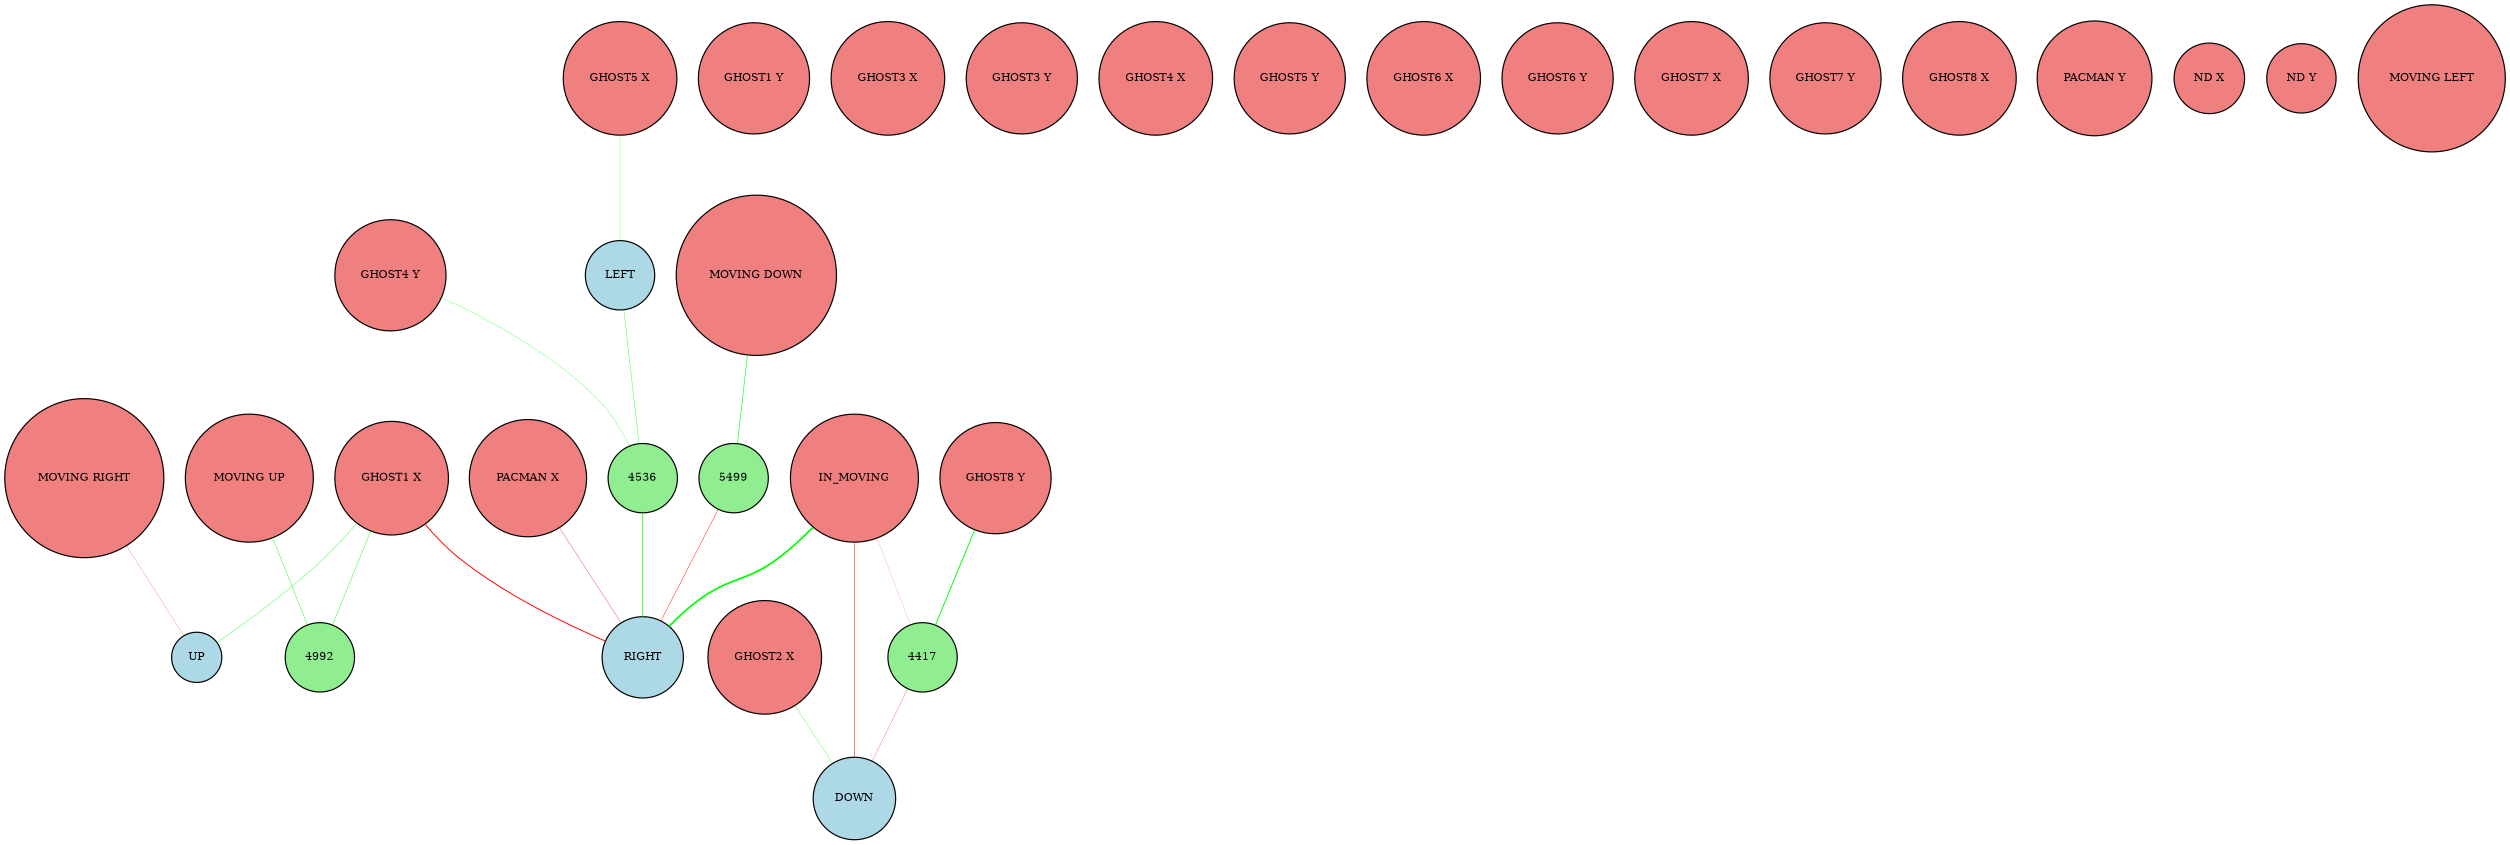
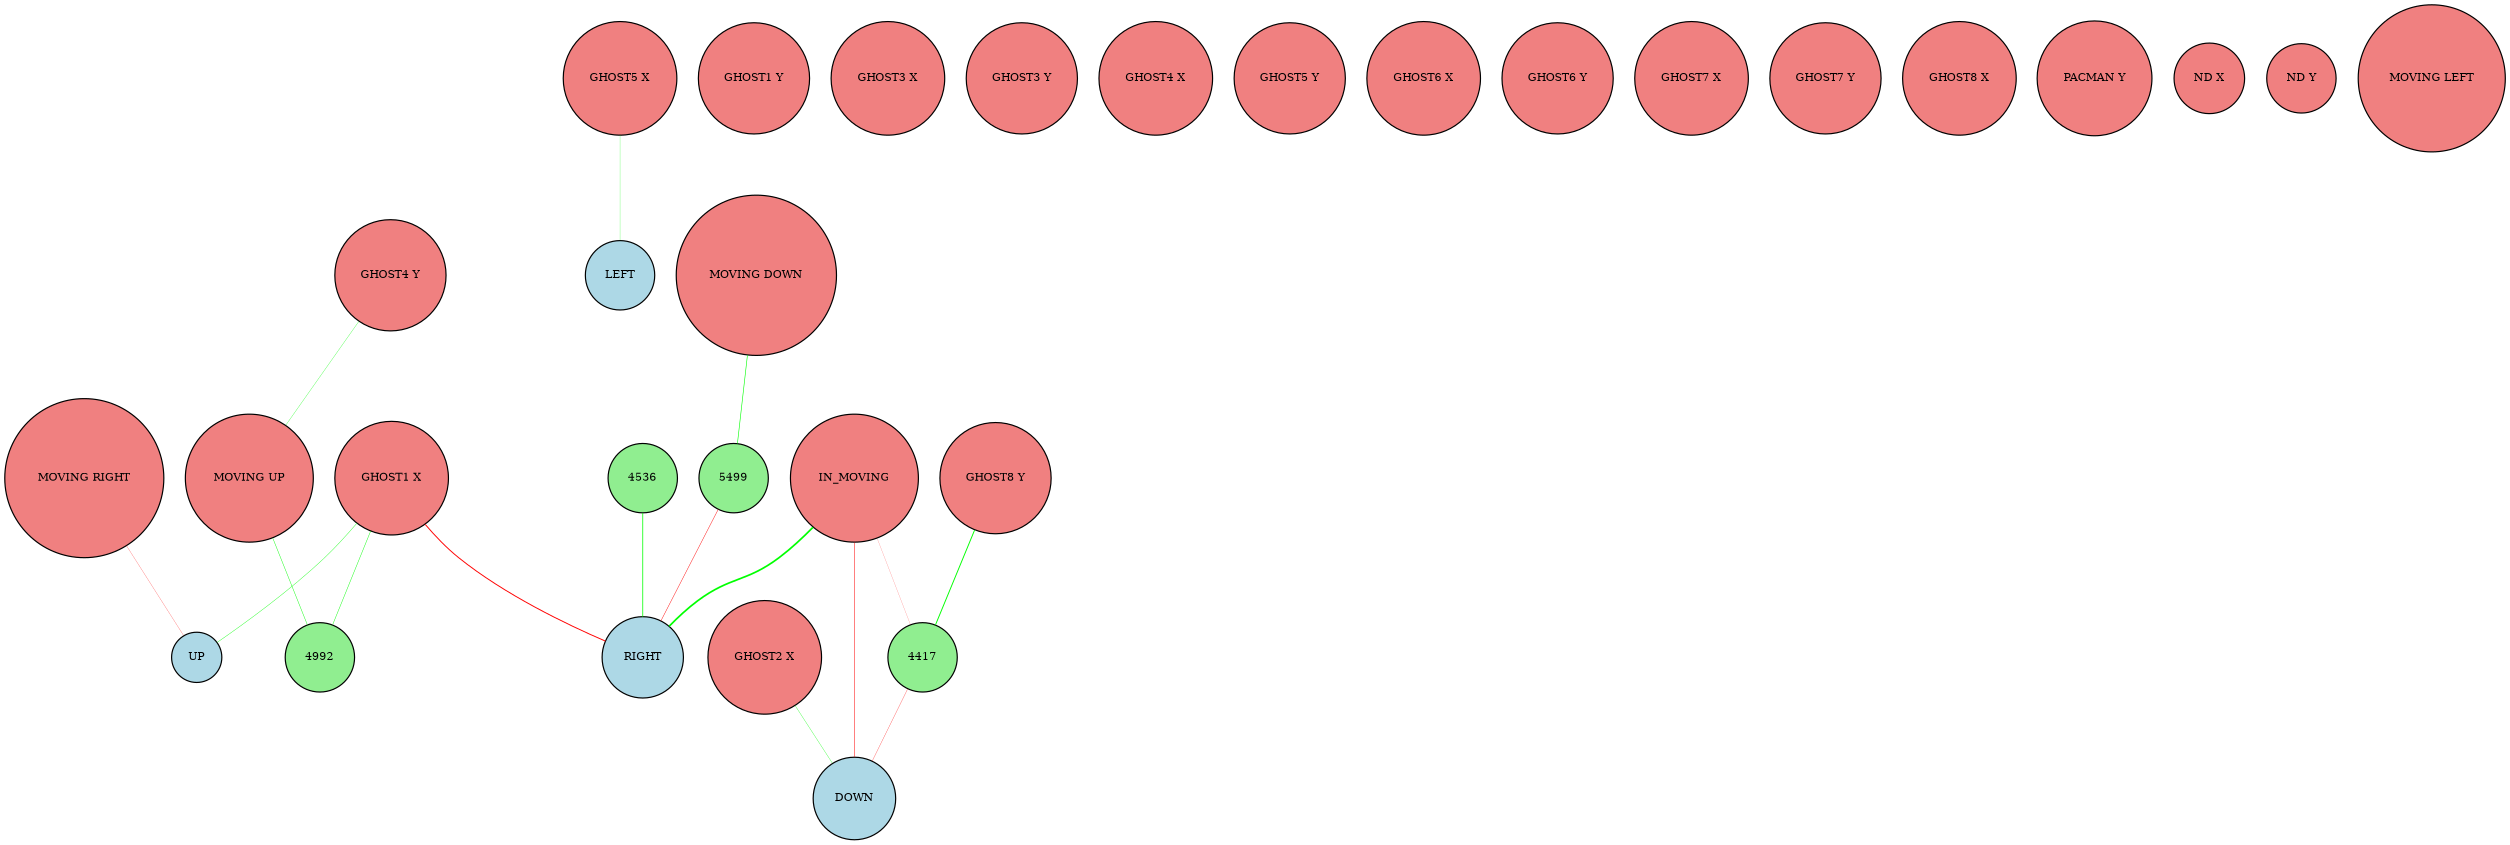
(548, 358) -> (322, 373)
(631, 377) -> none
(528, 478) -> none
